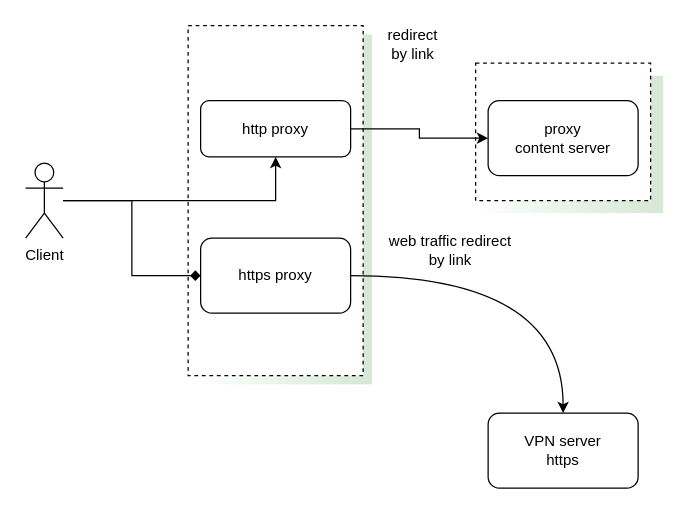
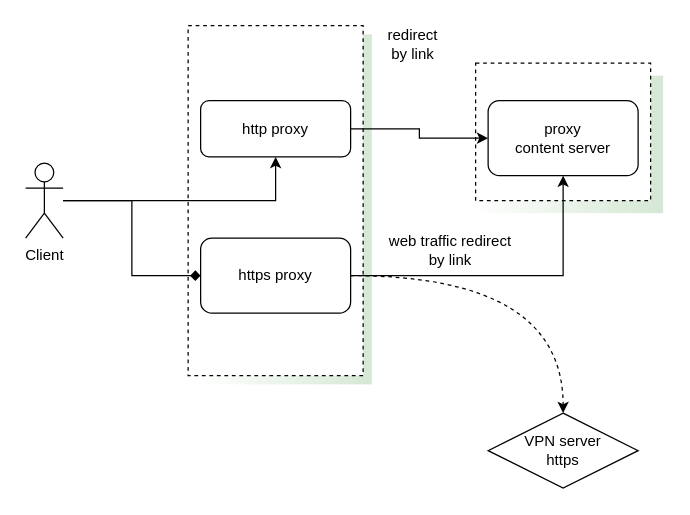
none -> (528, 276)
(507, 307) -> (507, 307)
(563, 451) -> (563, 451)
